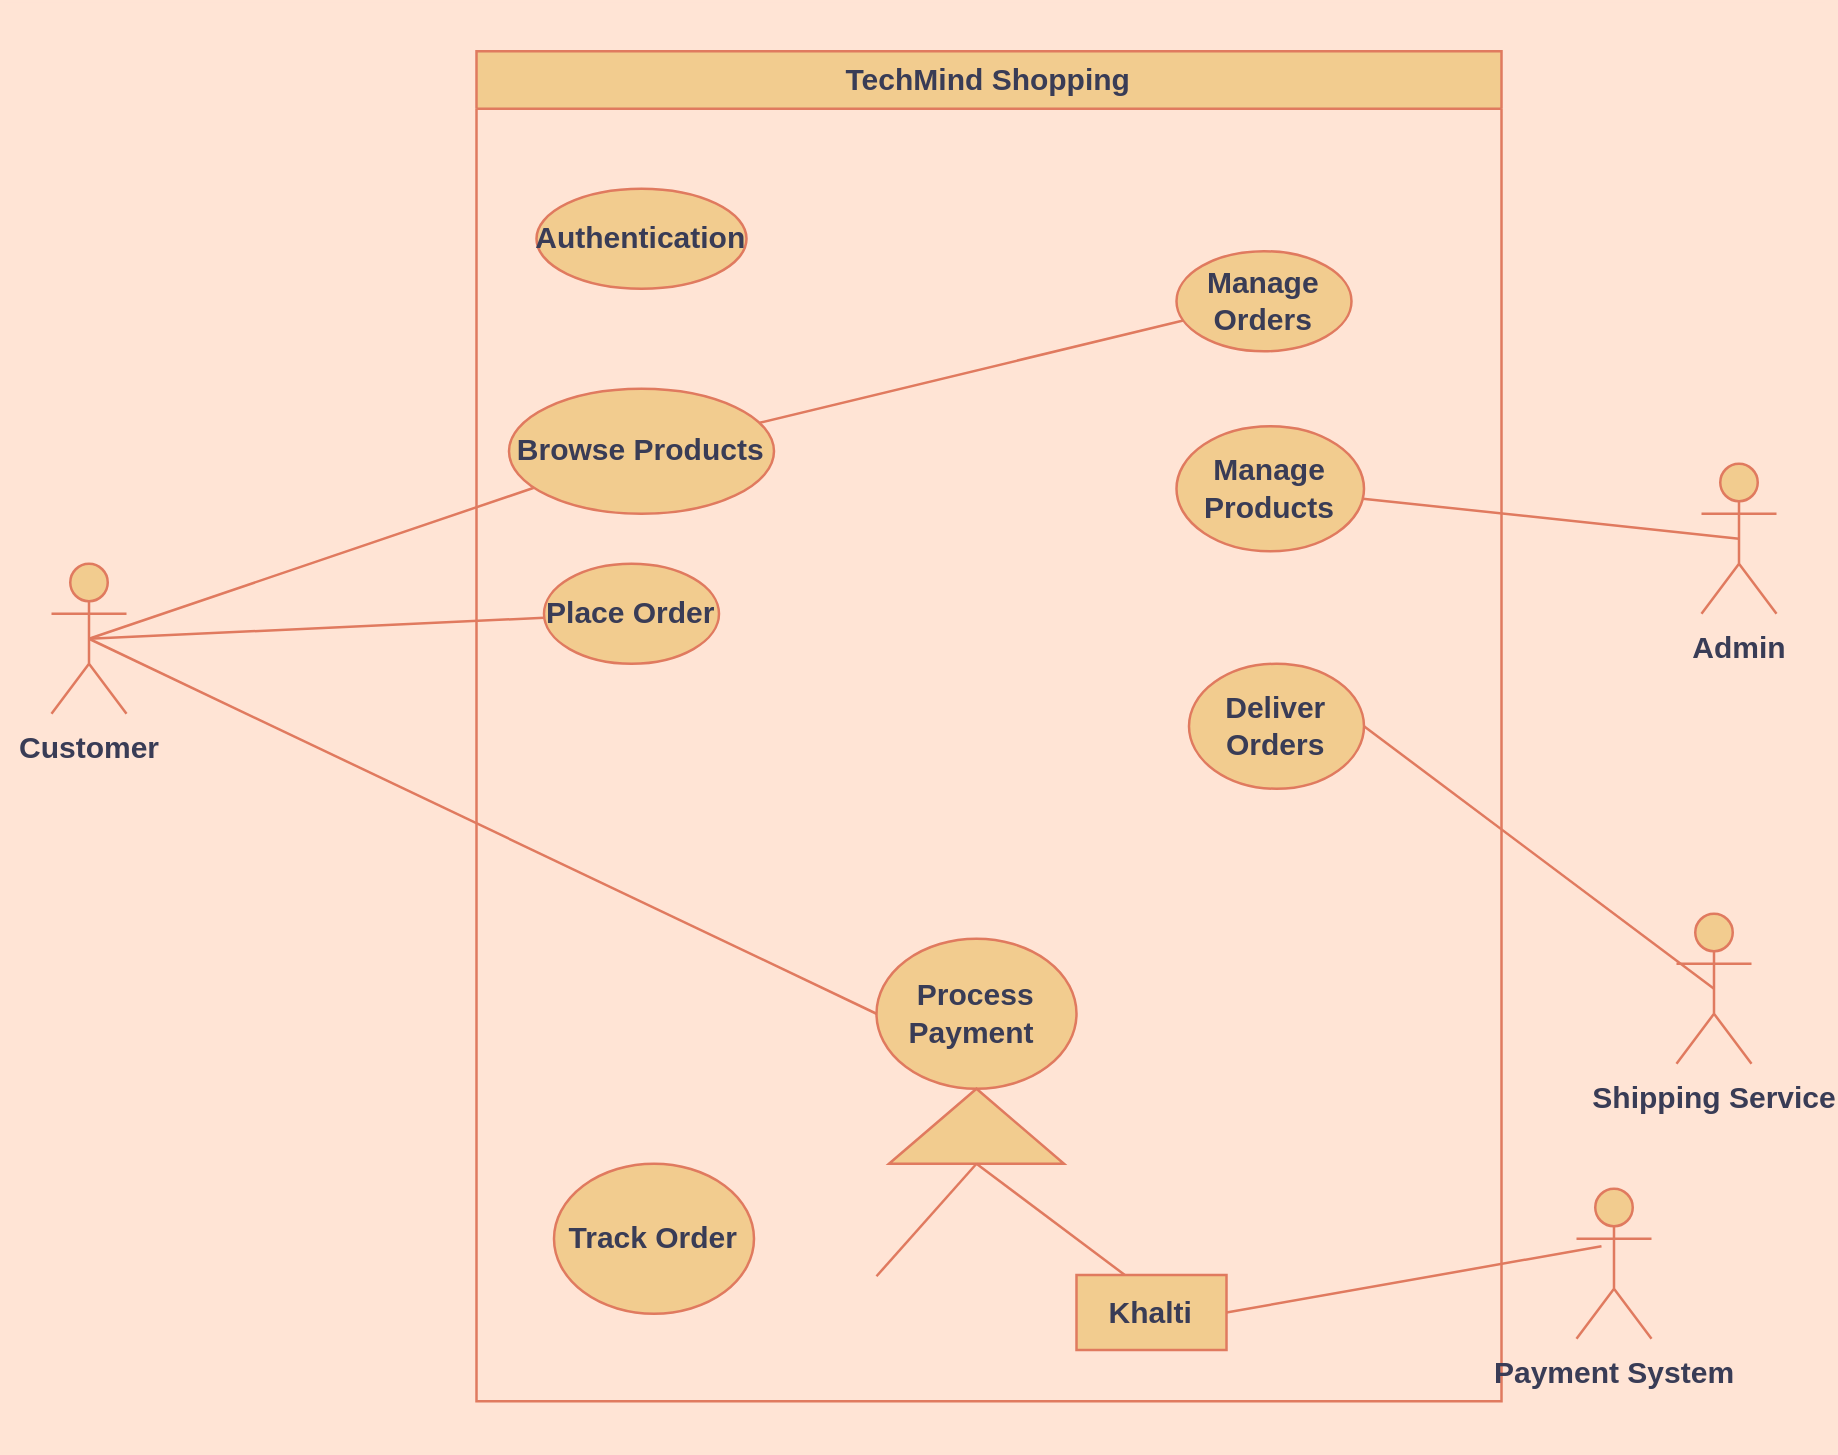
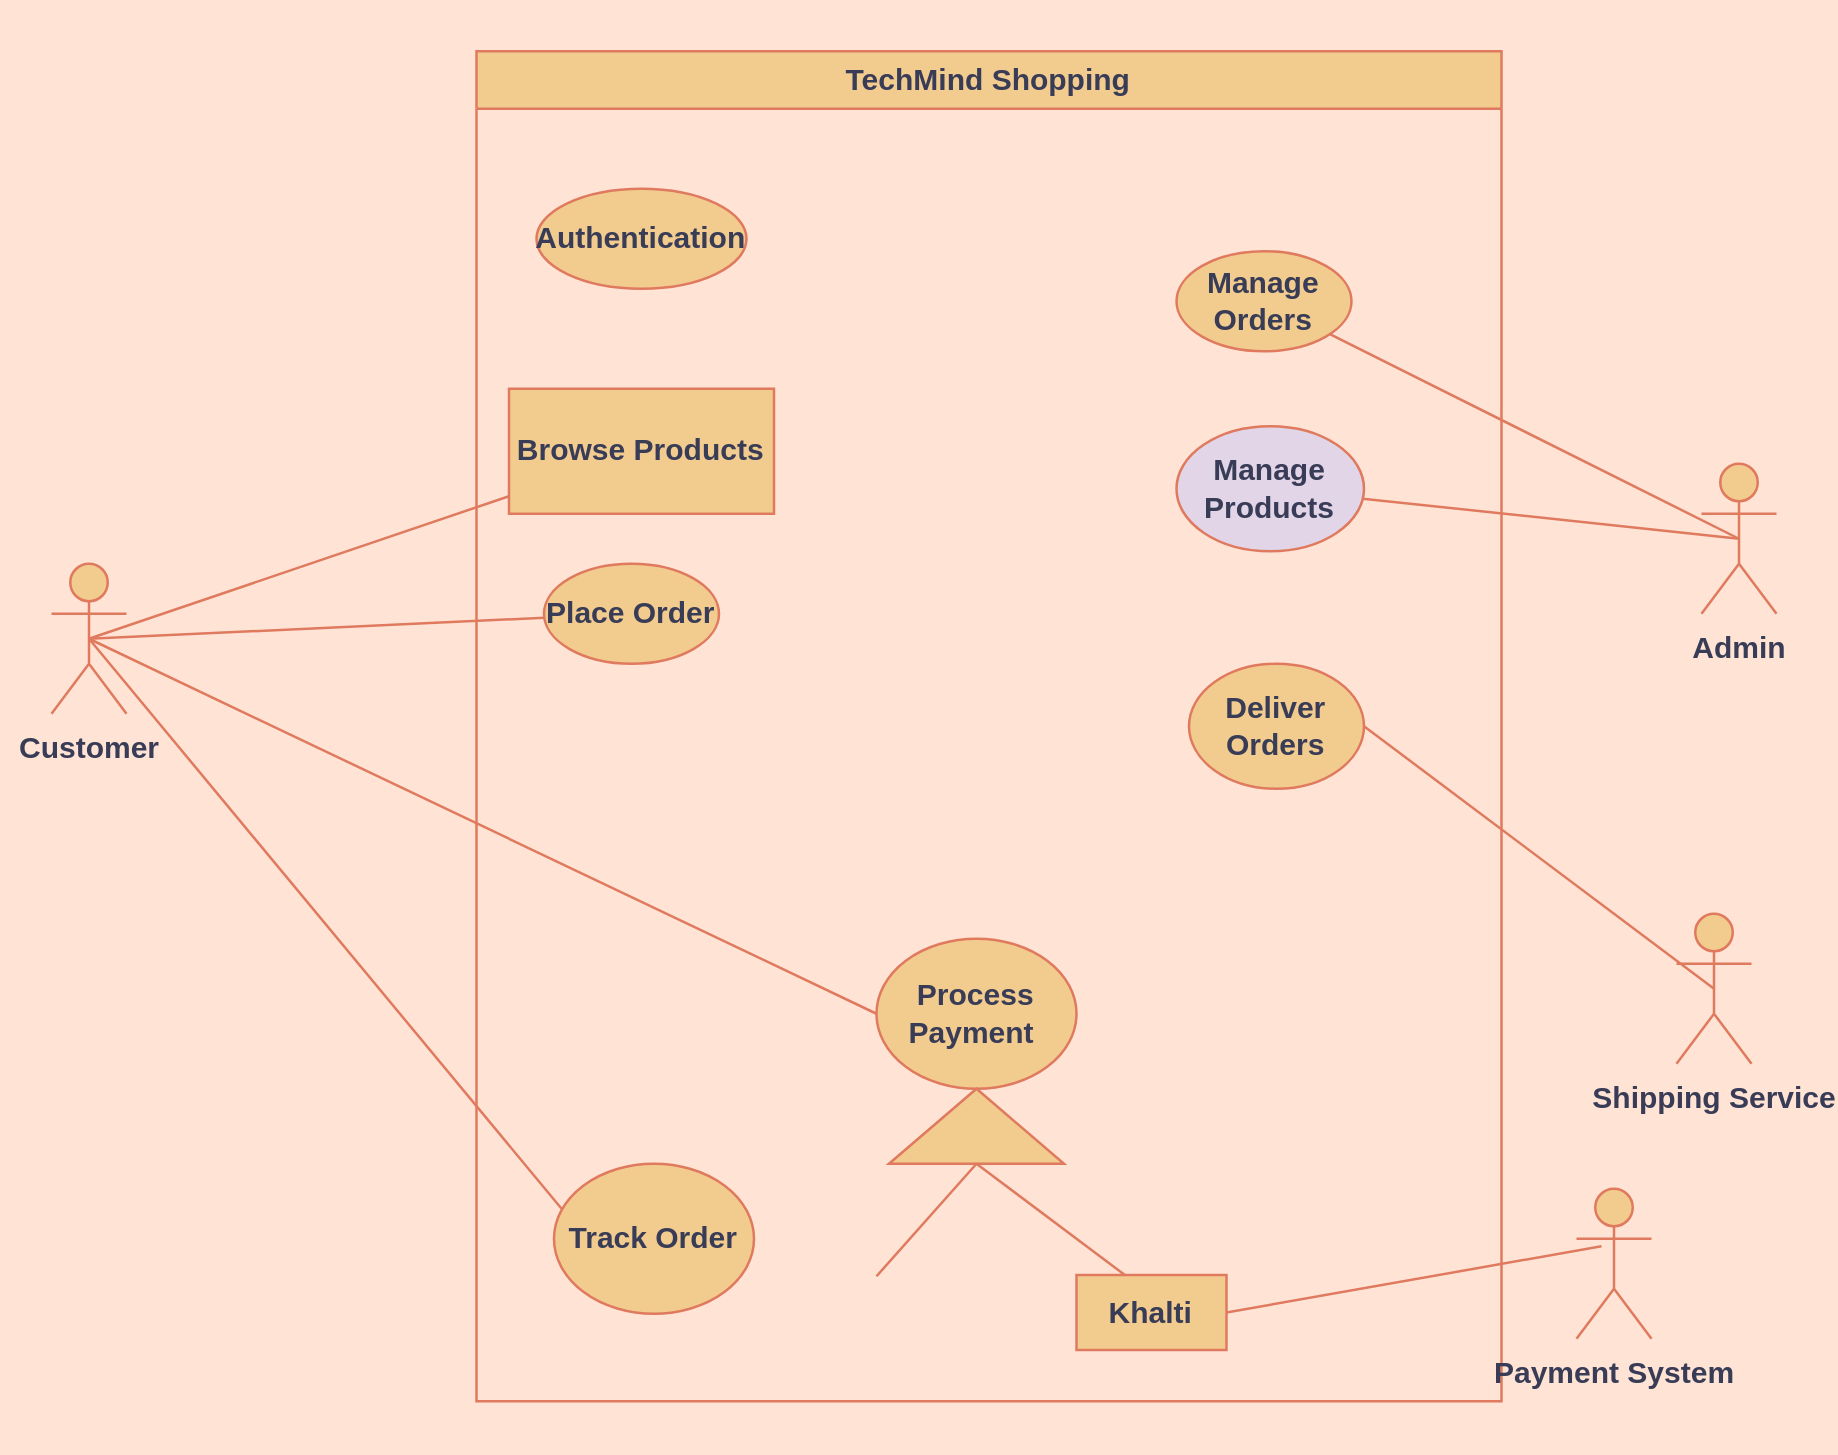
(972, 372) -> (1617, 478)
(641, 451) -> (641, 451)
(1270, 489) -> (1270, 489)
none -> (287, 878)
